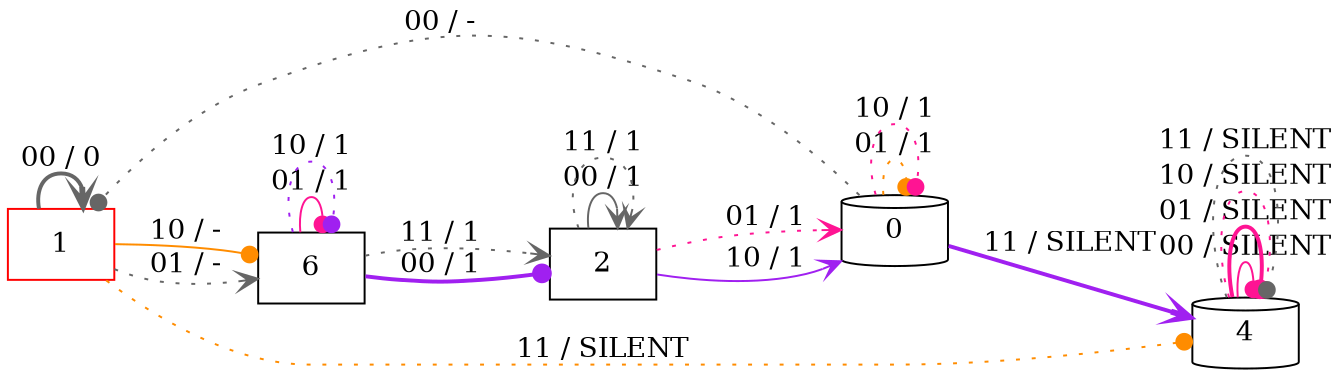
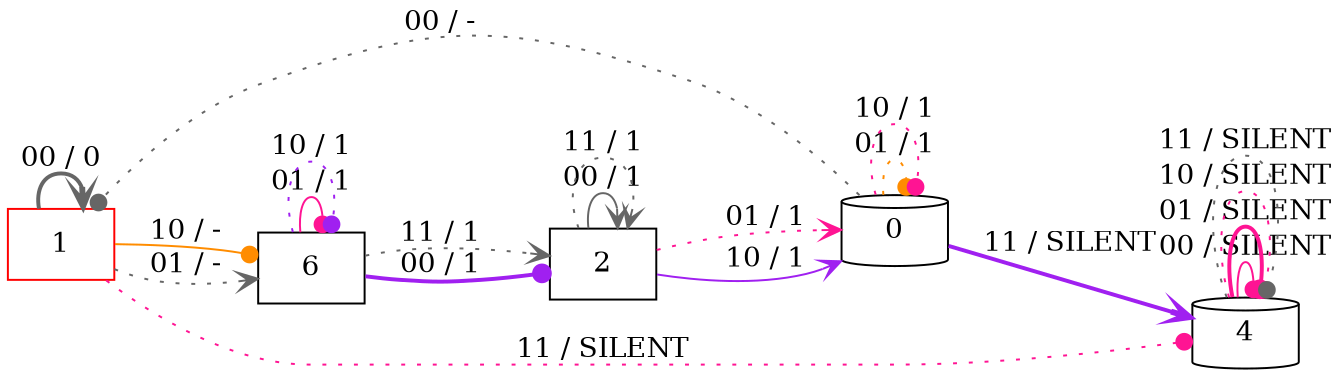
(632, 365) -> (632, 365)
